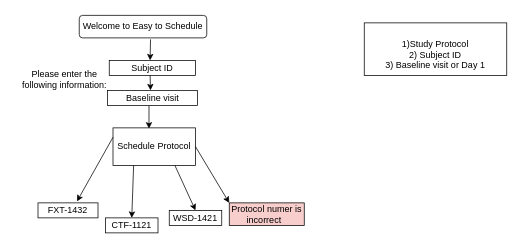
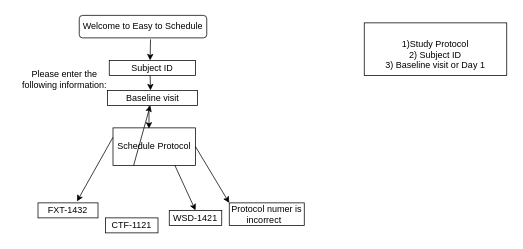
(133, 189) -> (140, 142)
(267, 214) -> (267, 214)
